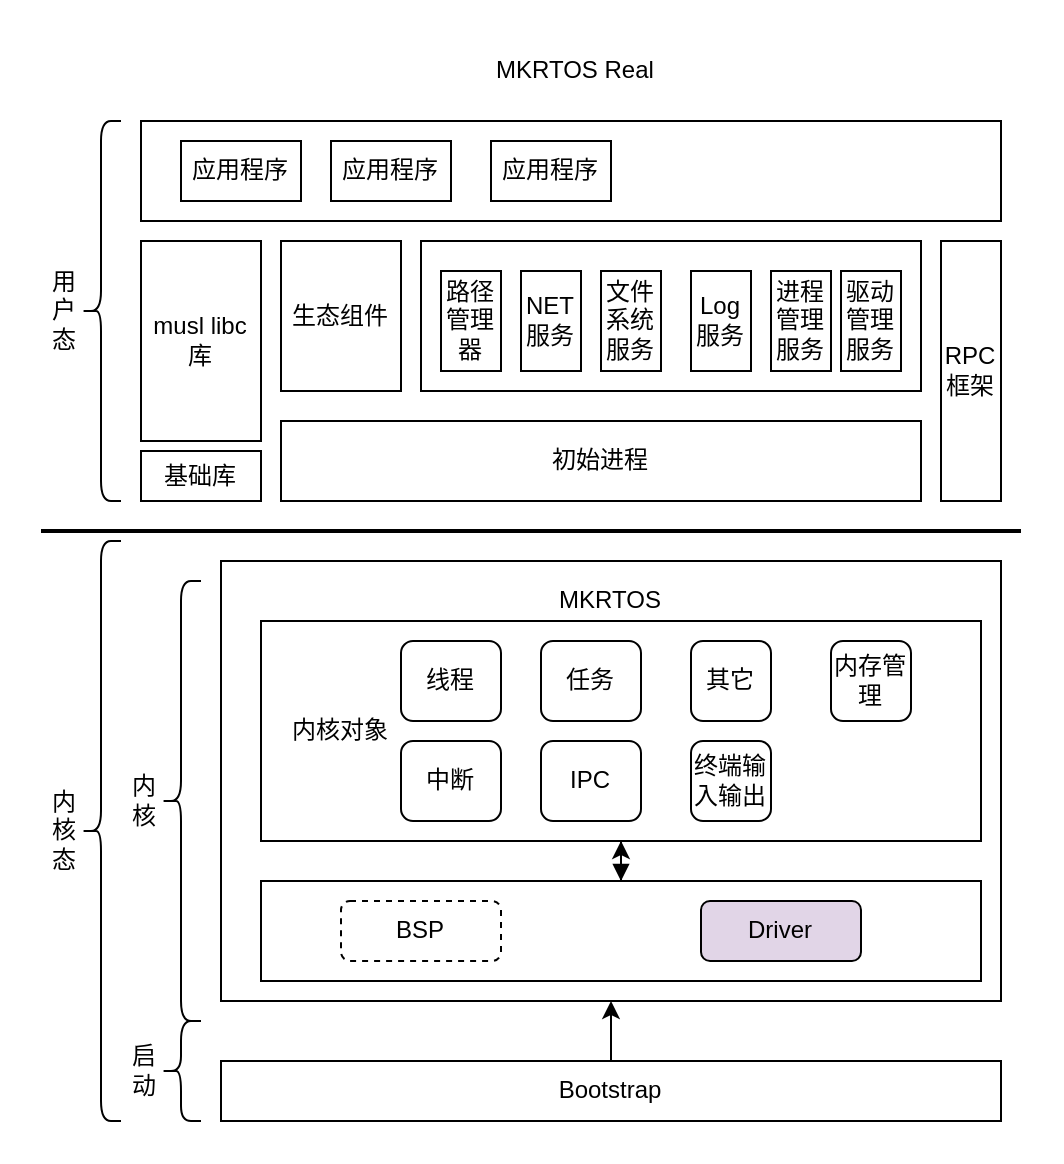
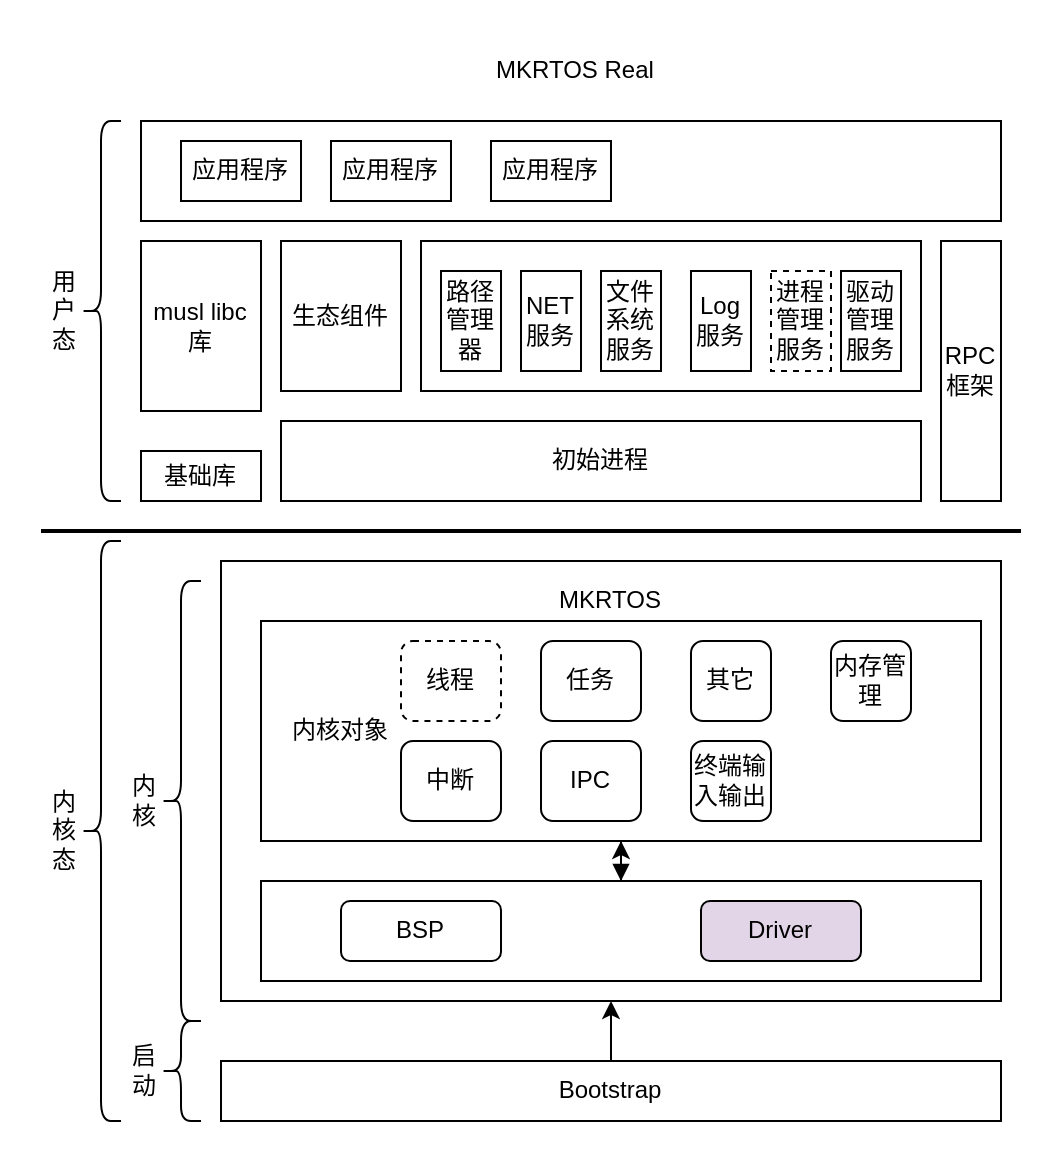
(801, 321) -> (801, 321)
(201, 341) -> (201, 326)
(451, 681) -> (451, 681)
(421, 931) -> (421, 931)
